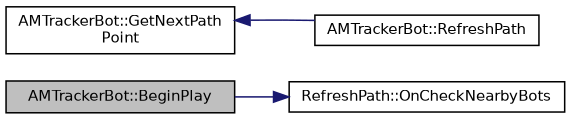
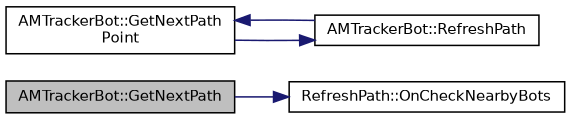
none -> (267, 40)
(120, 97) -> (120, 97)
